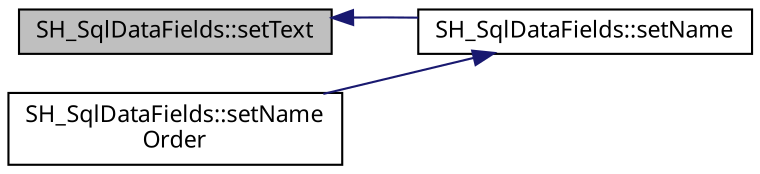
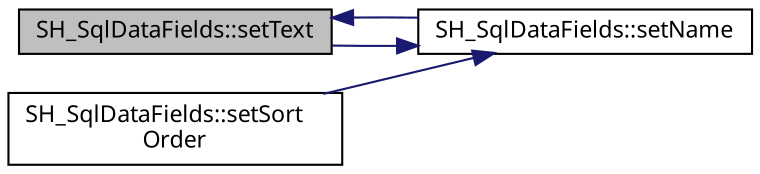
none -> (364, 46)
(175, 129) -> (175, 129)
